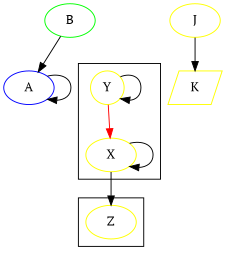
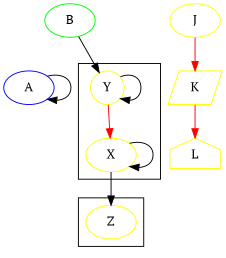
(52, 50) -> (87, 50)
(195, 50) -> (195, 50)
none -> (195, 155)
